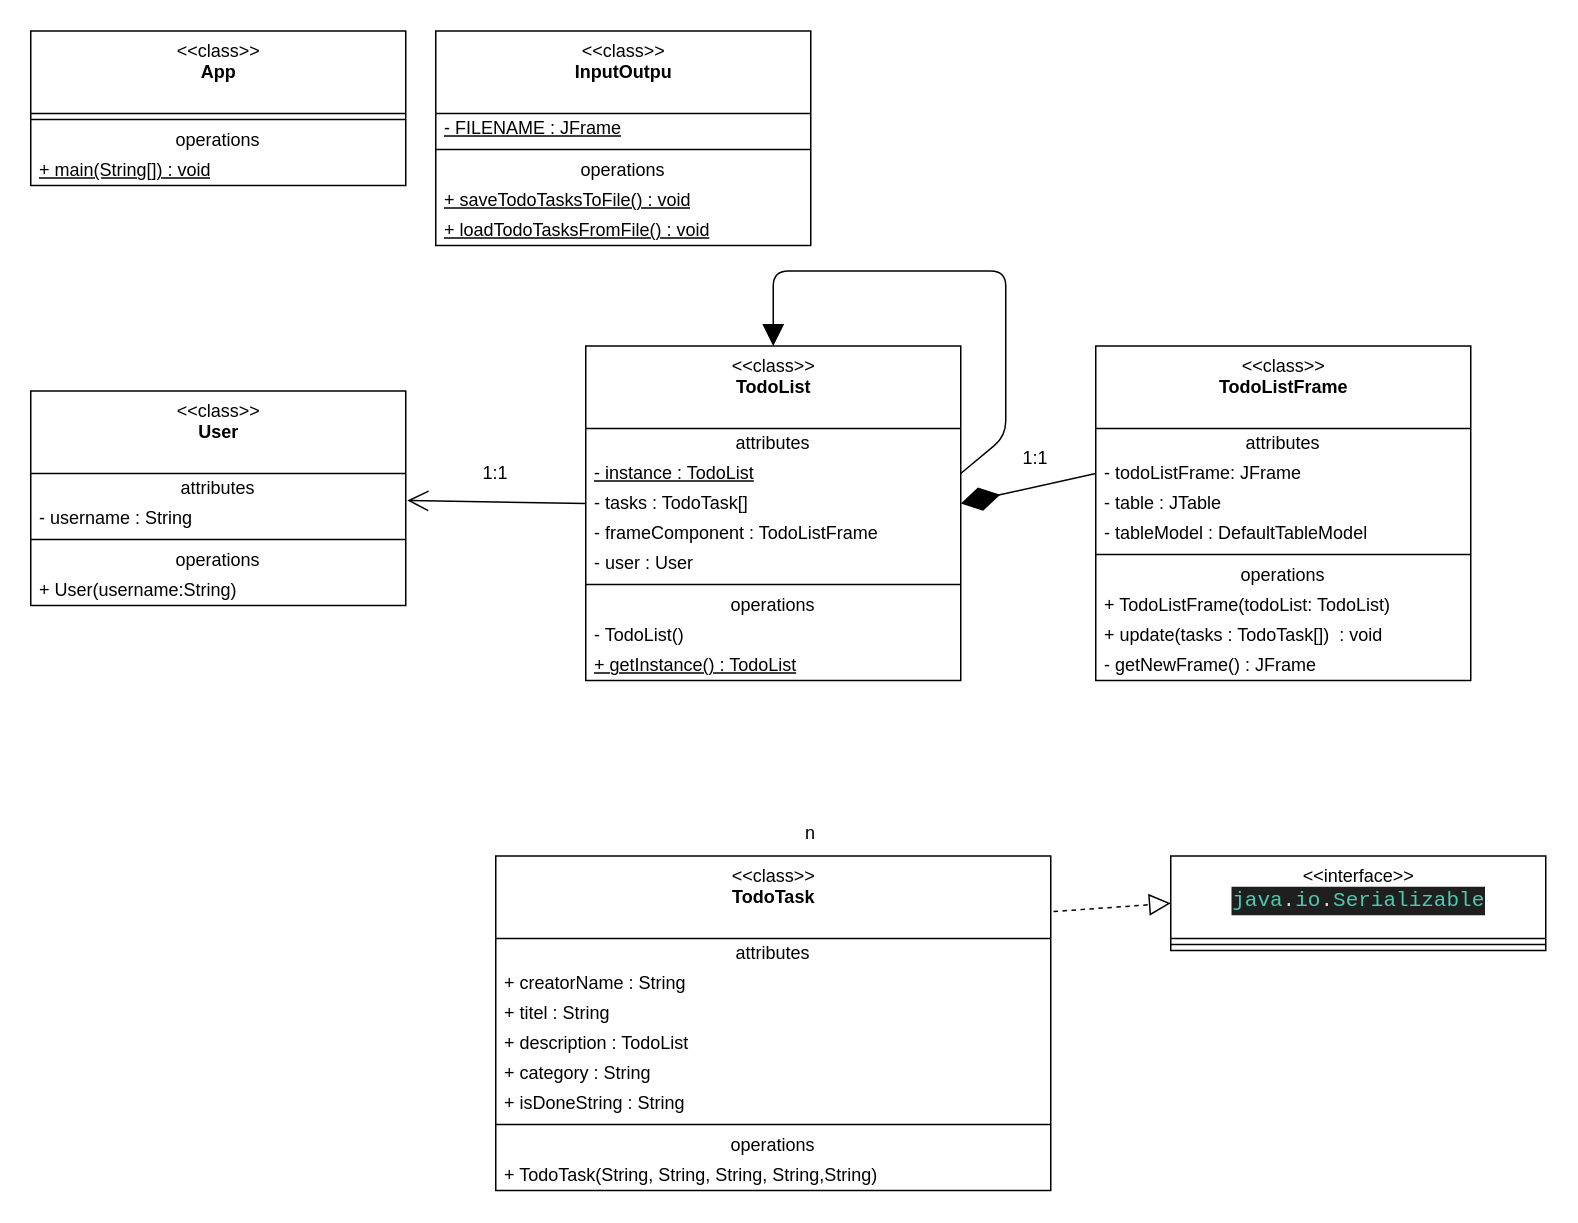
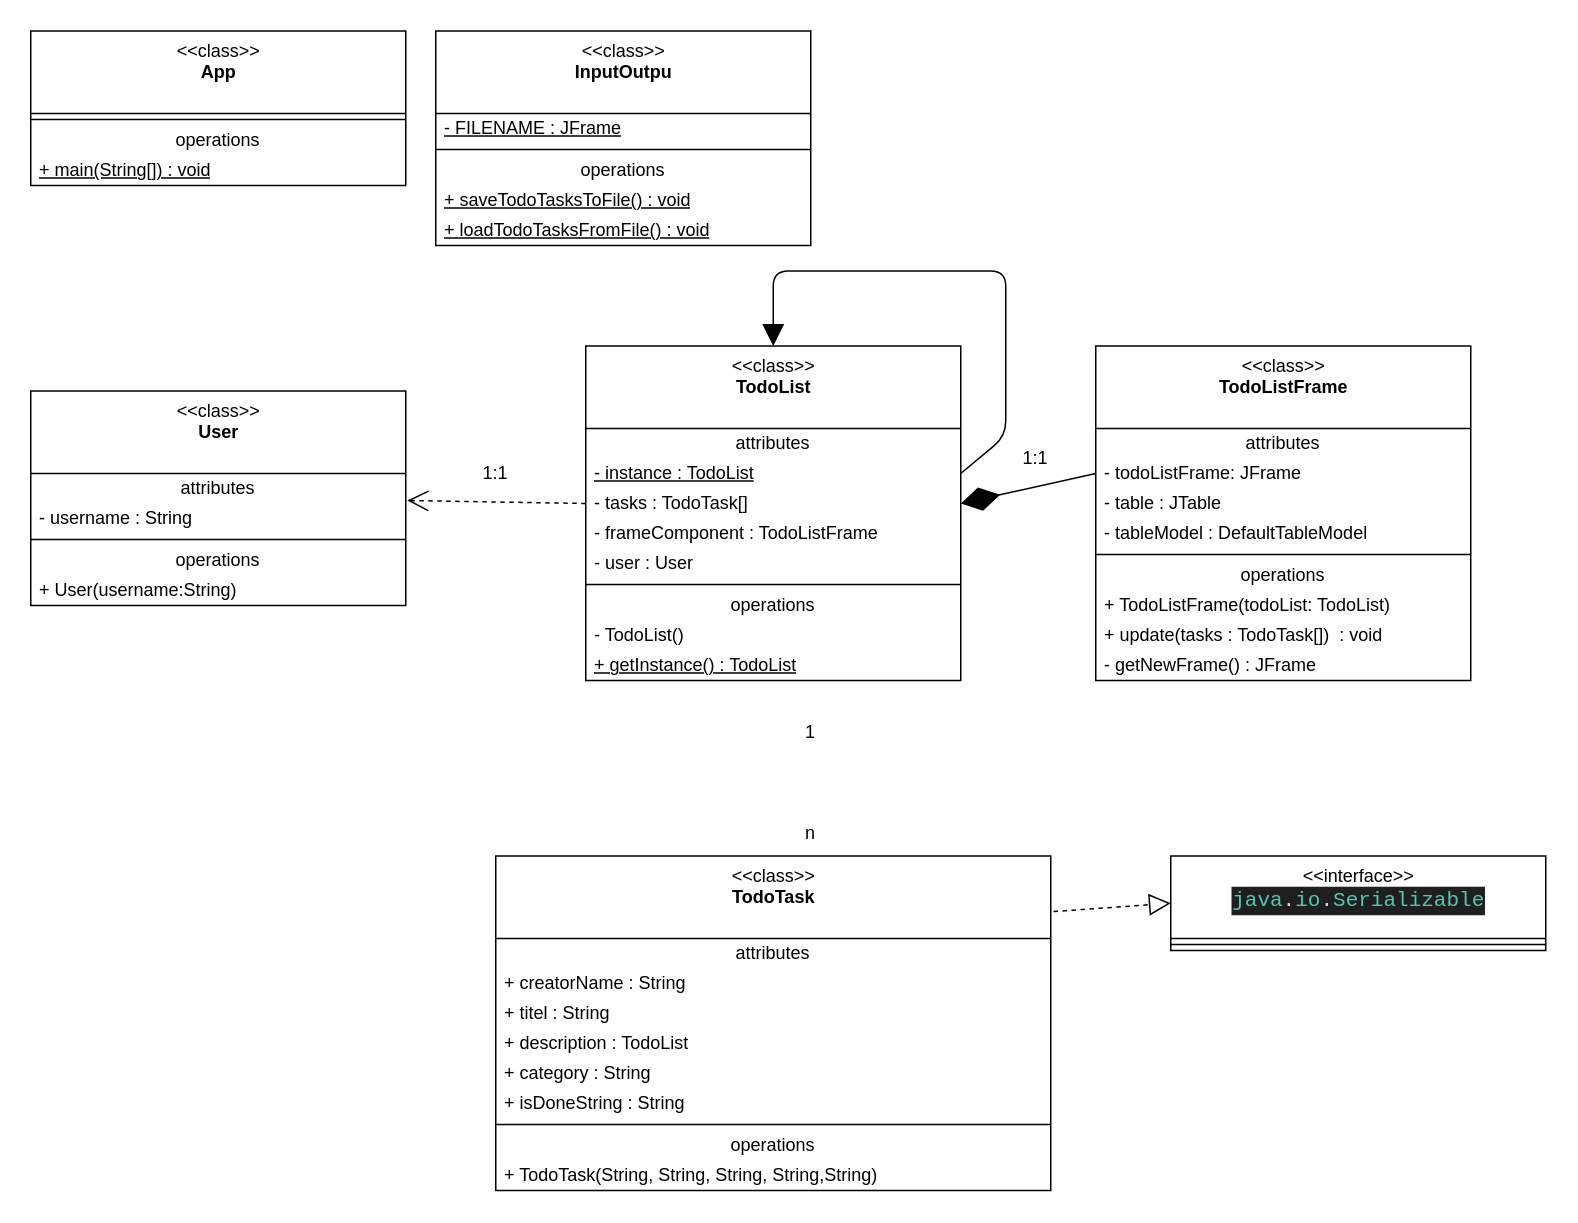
(498, 502) -> (498, 502)
none -> (811, 733)
